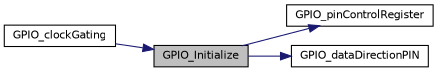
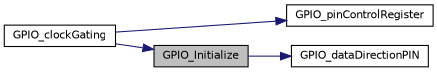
(275, 37) -> (196, 27)
